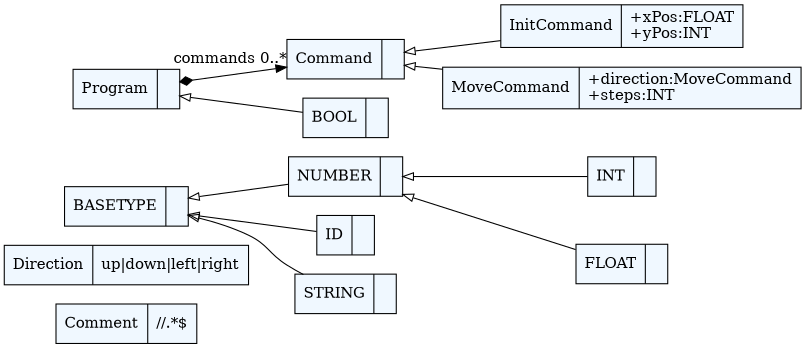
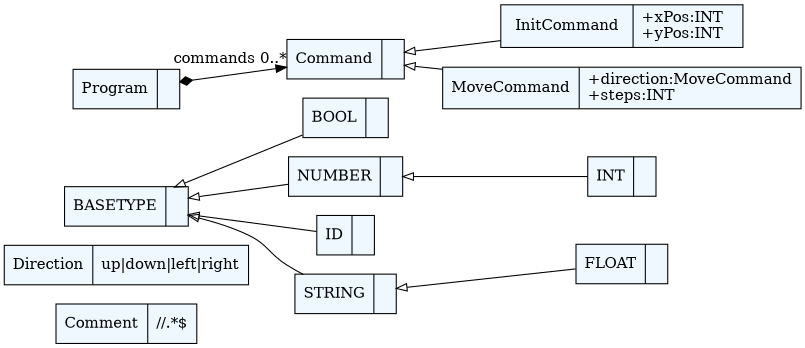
(682, 18) -> (682, 18)
(247, 105) -> (244, 159)
(494, 224) -> (491, 278)
